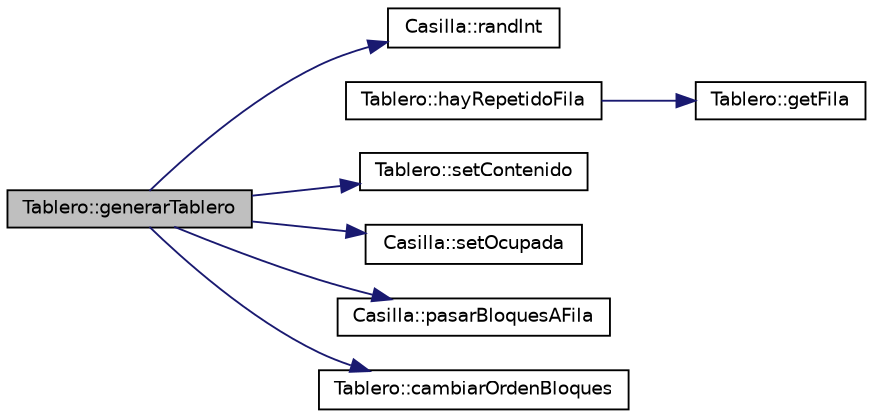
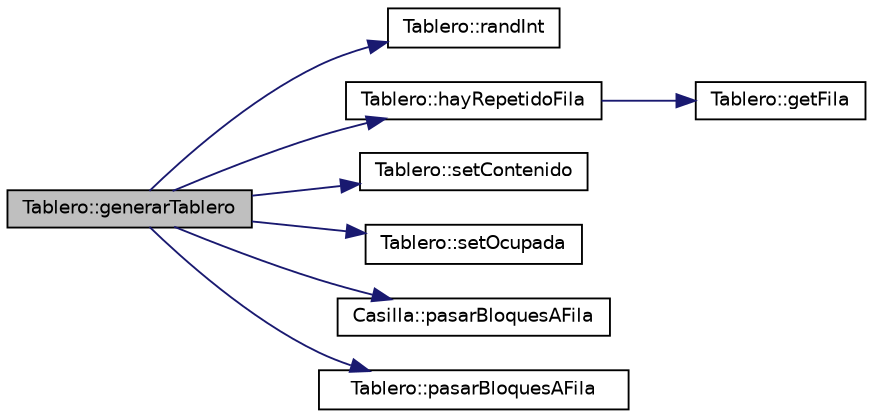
(474, 28) -> (474, 28)
none -> (269, 153)
(474, 244) -> (474, 244)
(474, 390) -> (474, 390)
